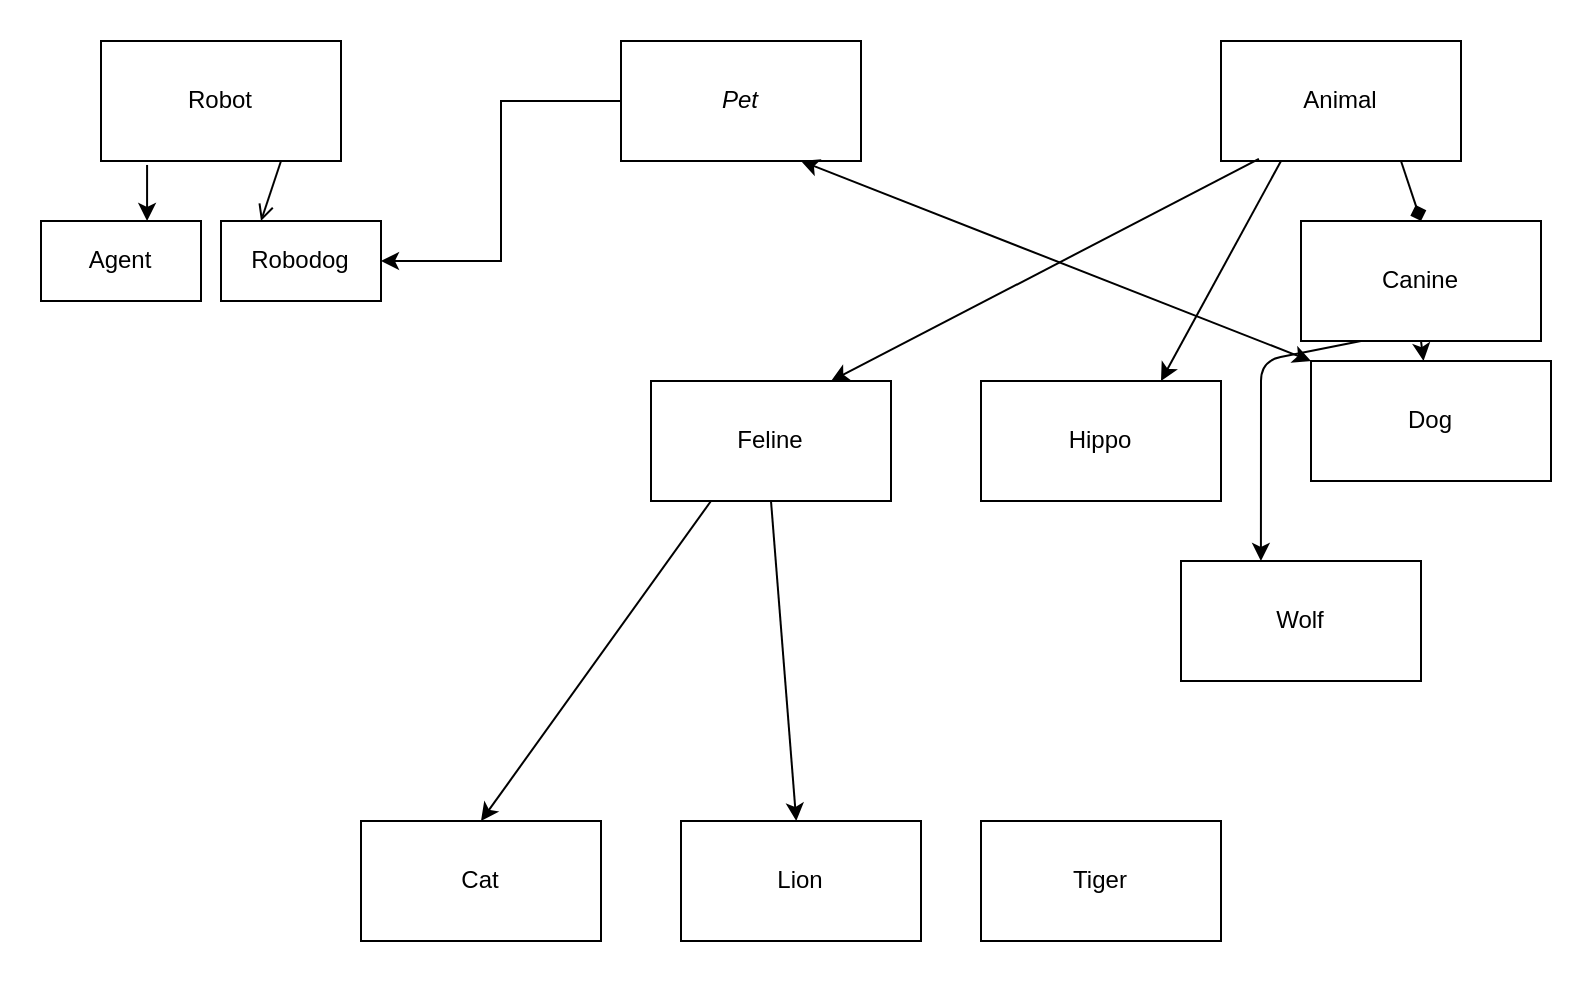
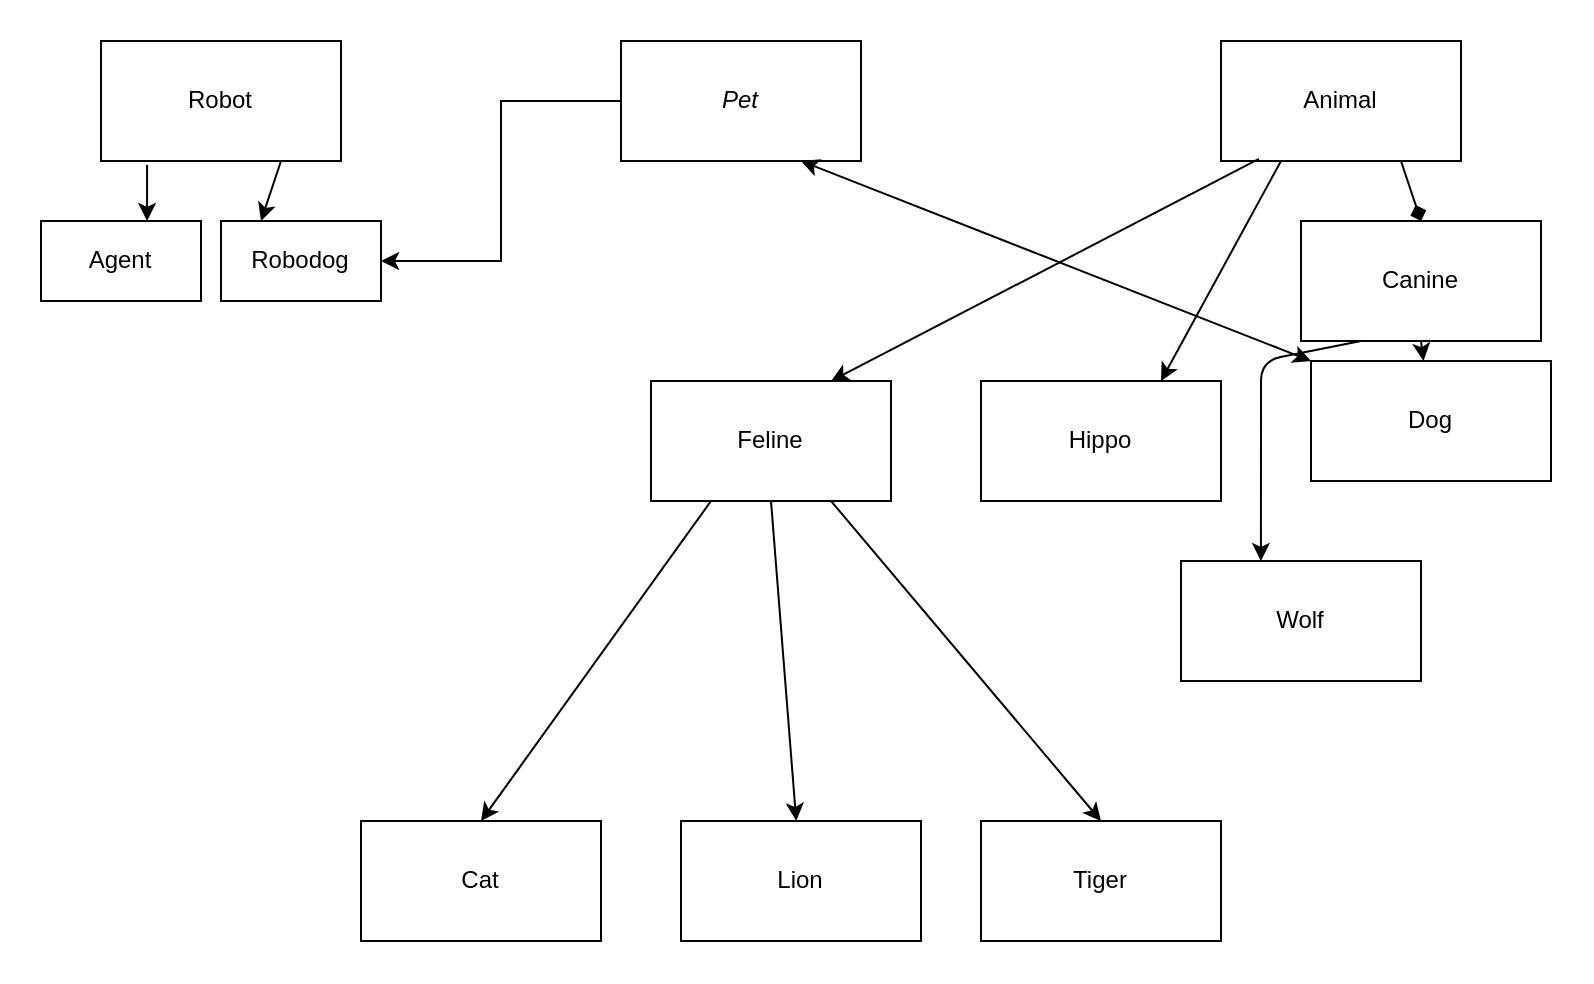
(265, 210) -> (266, 207)
none -> (962, 656)
